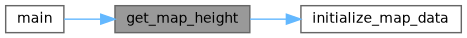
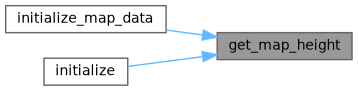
(35, 19) -> (86, 72)
(268, 19) -> (184, 33)
